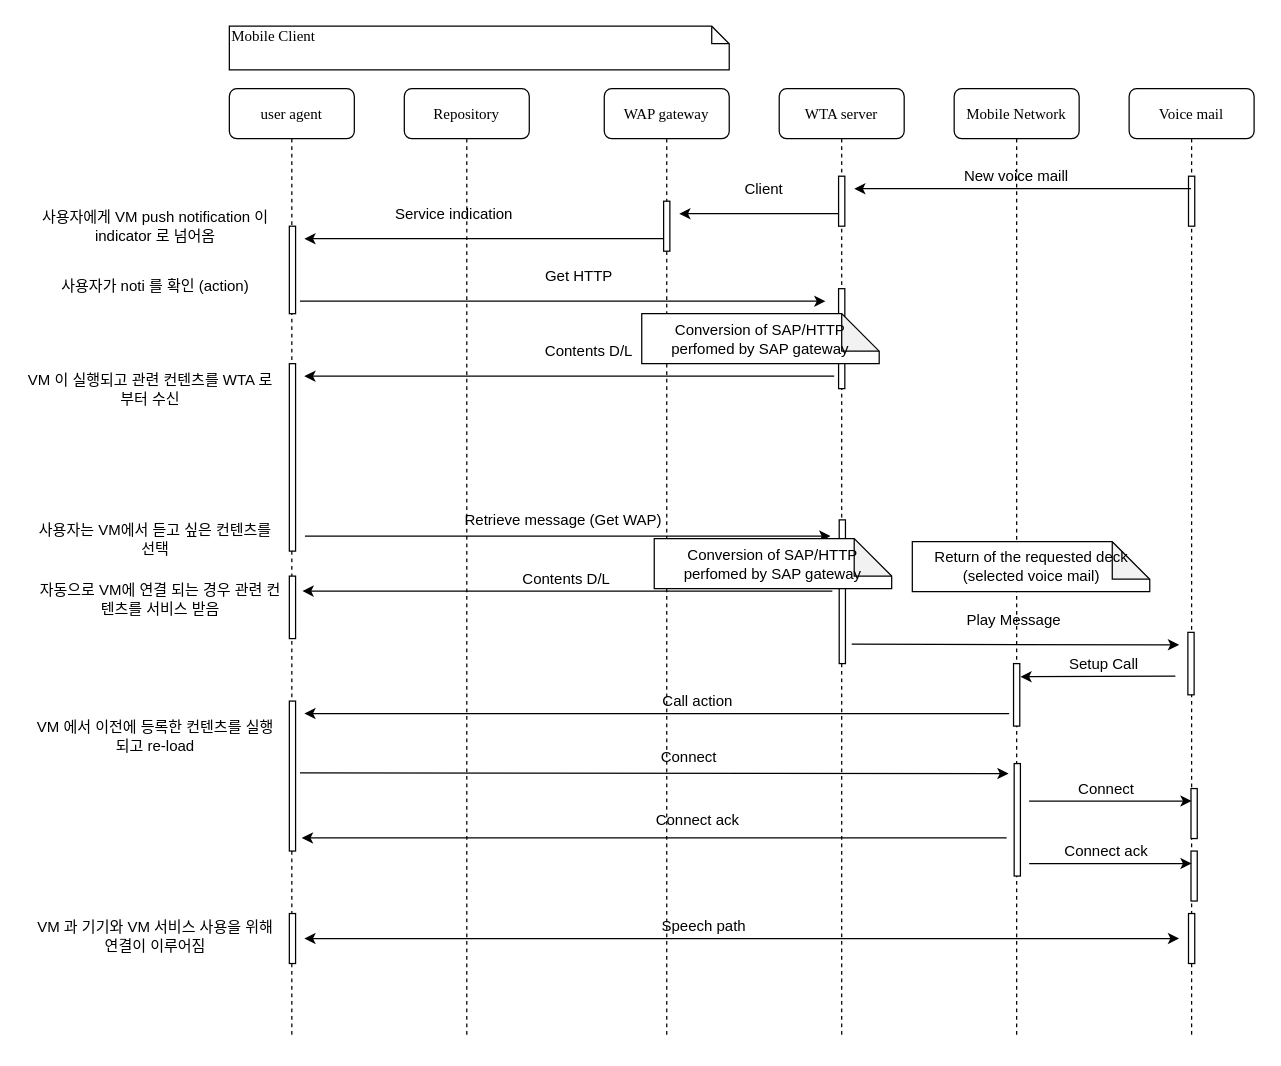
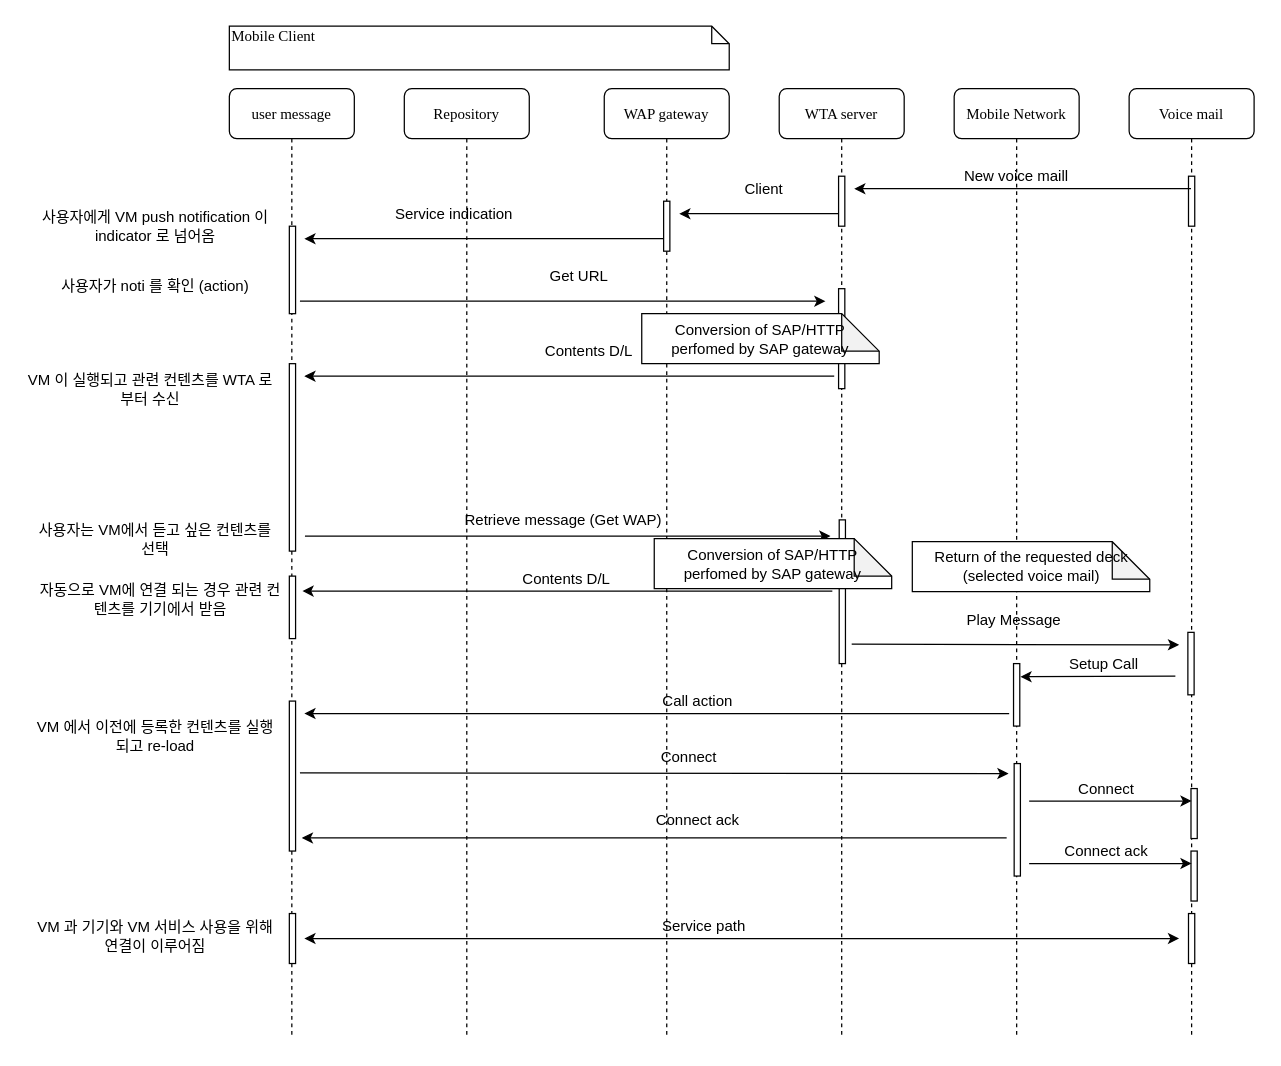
(292, 114) -> (292, 114)
(579, 277) -> (579, 277)
(161, 599) -> (161, 599)
(704, 927) -> (704, 927)
